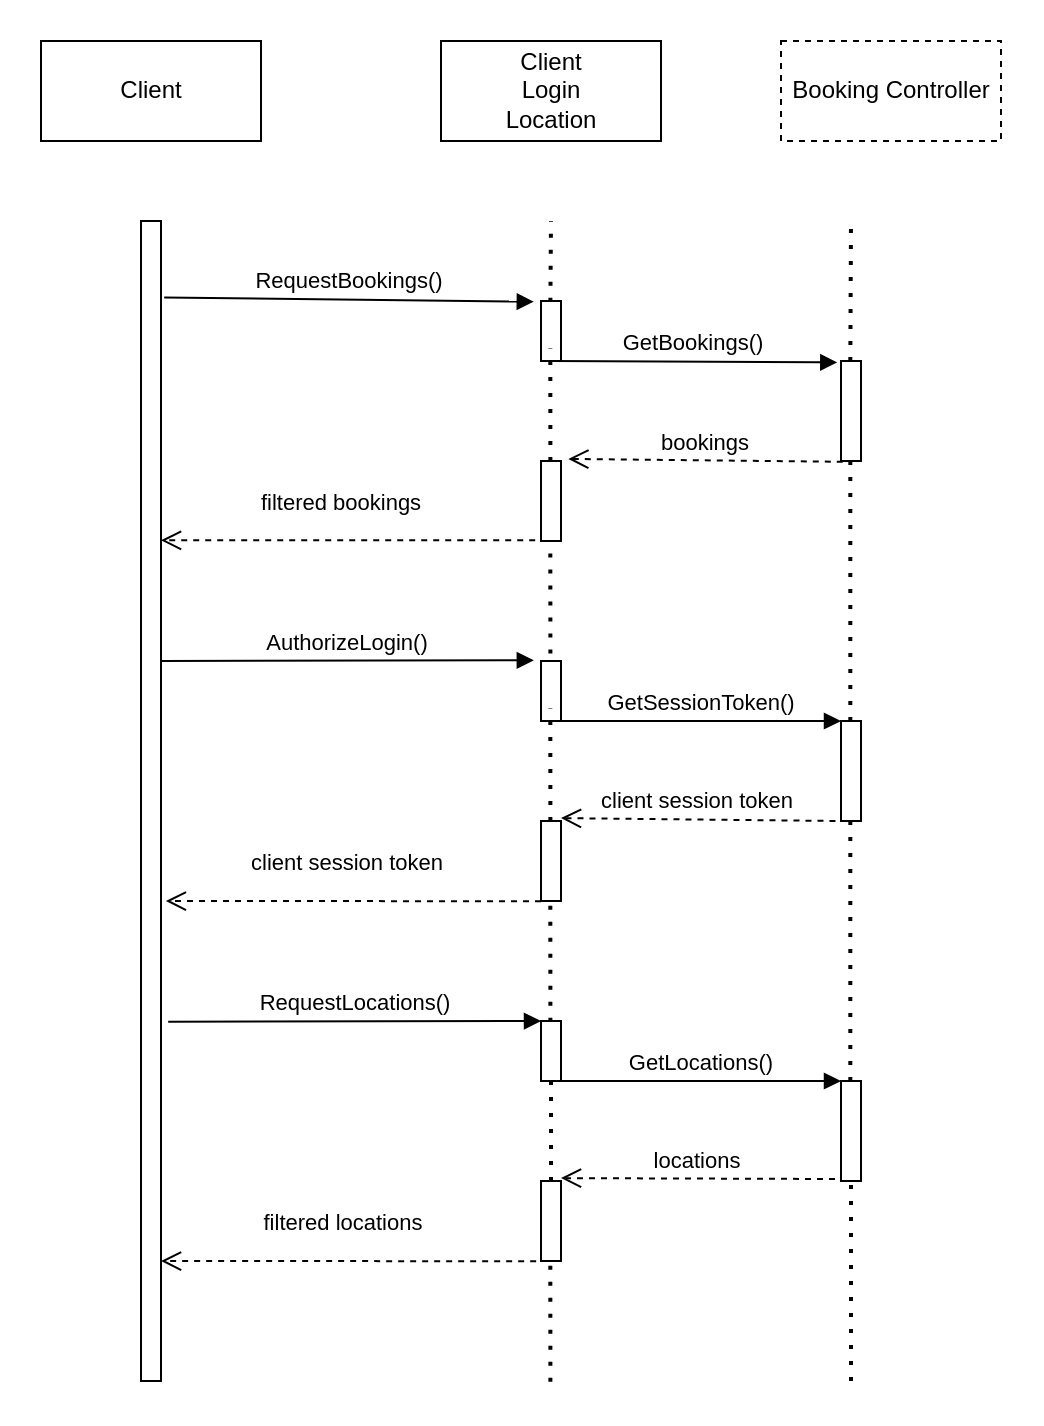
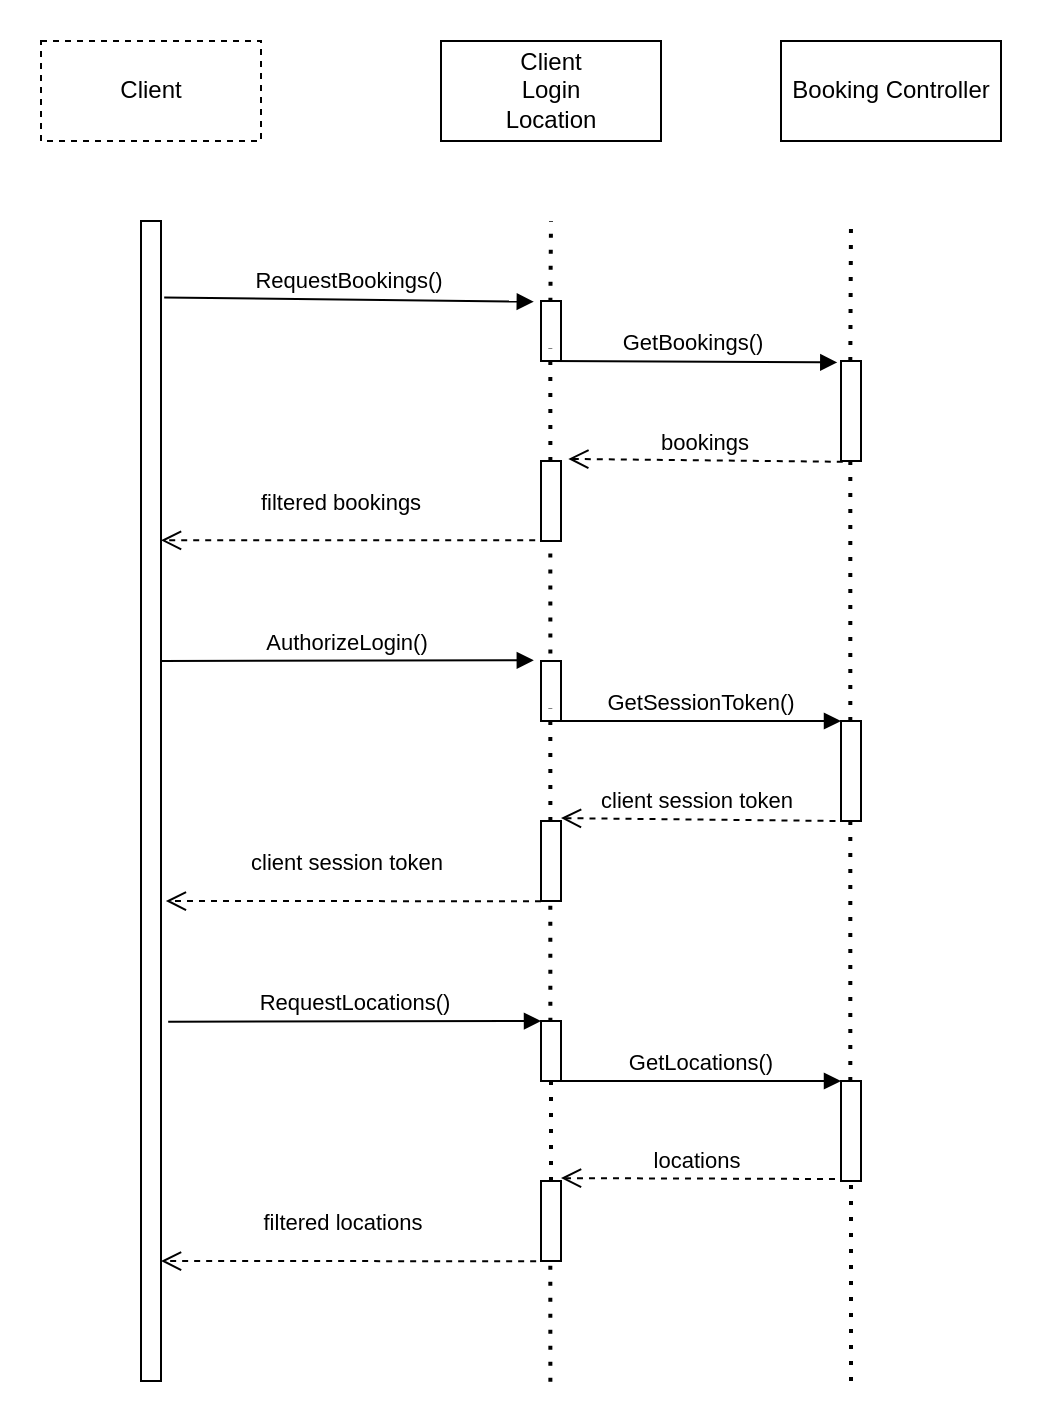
(151, 91) -> (151, 91)
(891, 91) -> (891, 91)
